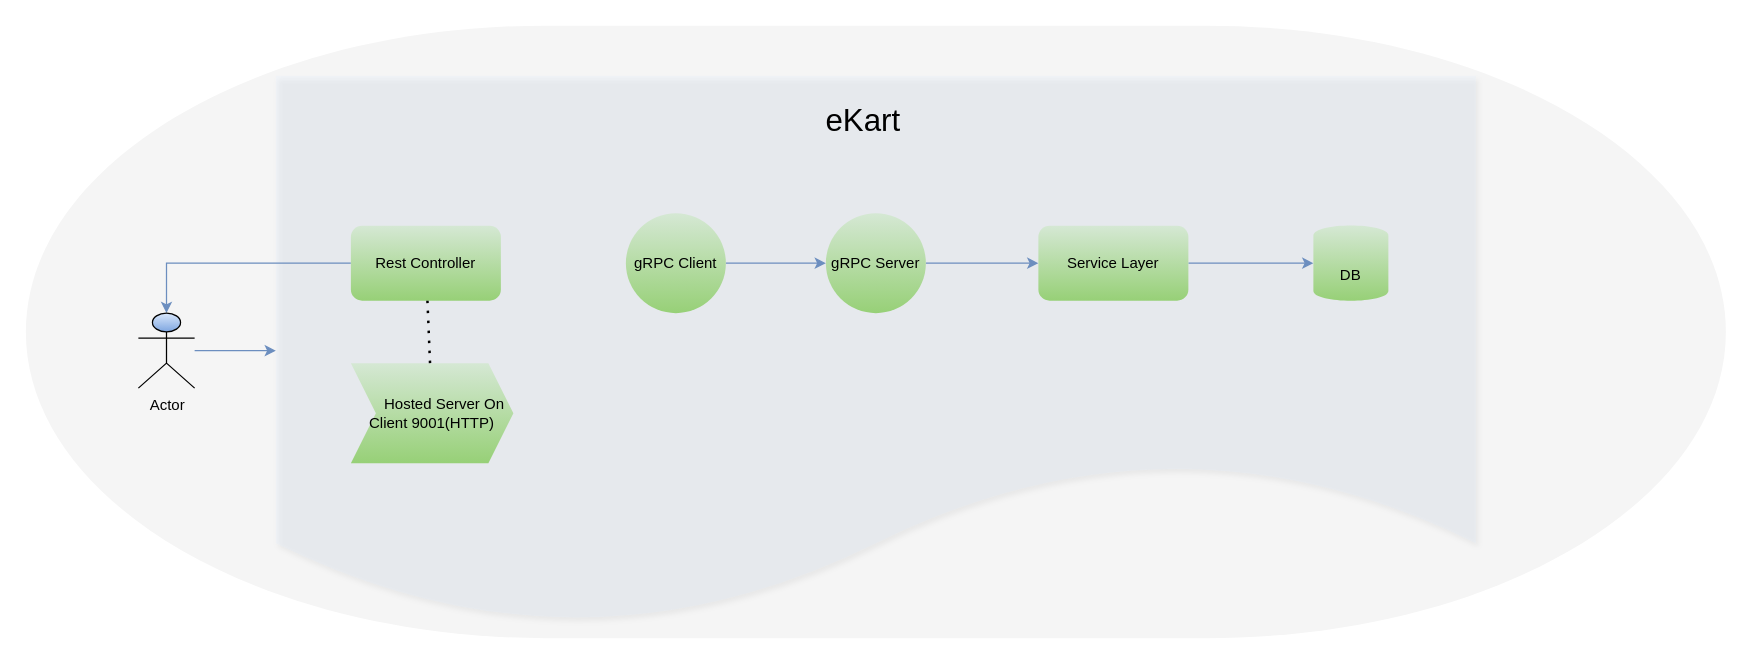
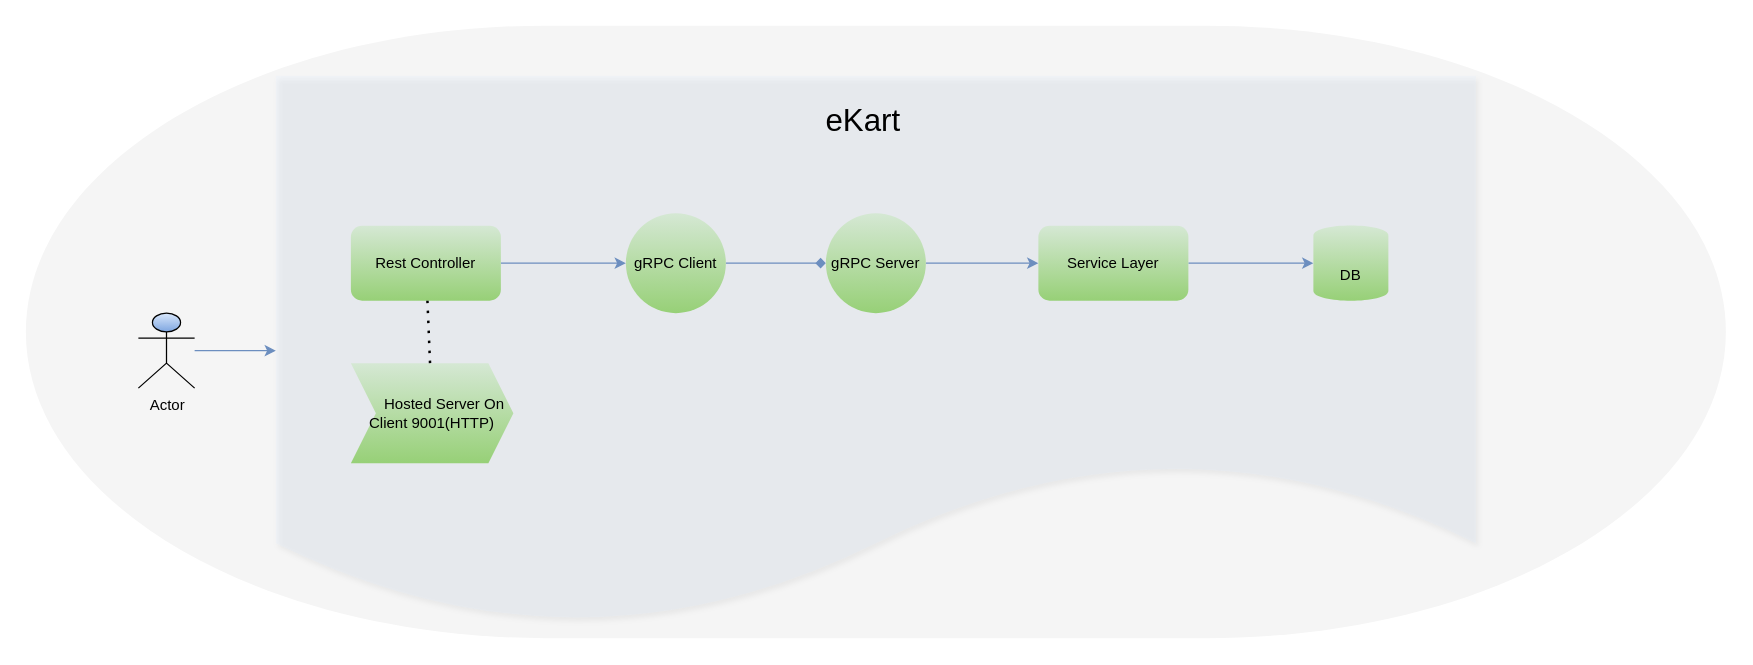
(237, 263) -> (559, 263)
(816, 263) -> (815, 263)
